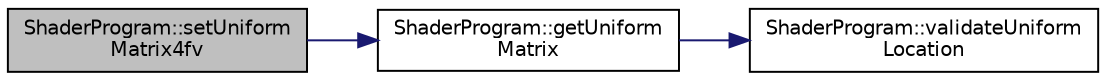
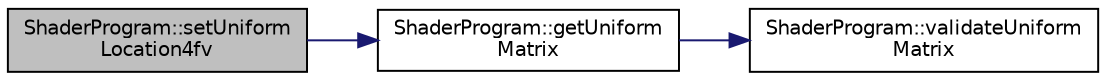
(157, 40) -> (157, 40)
(924, 40) -> (924, 40)
